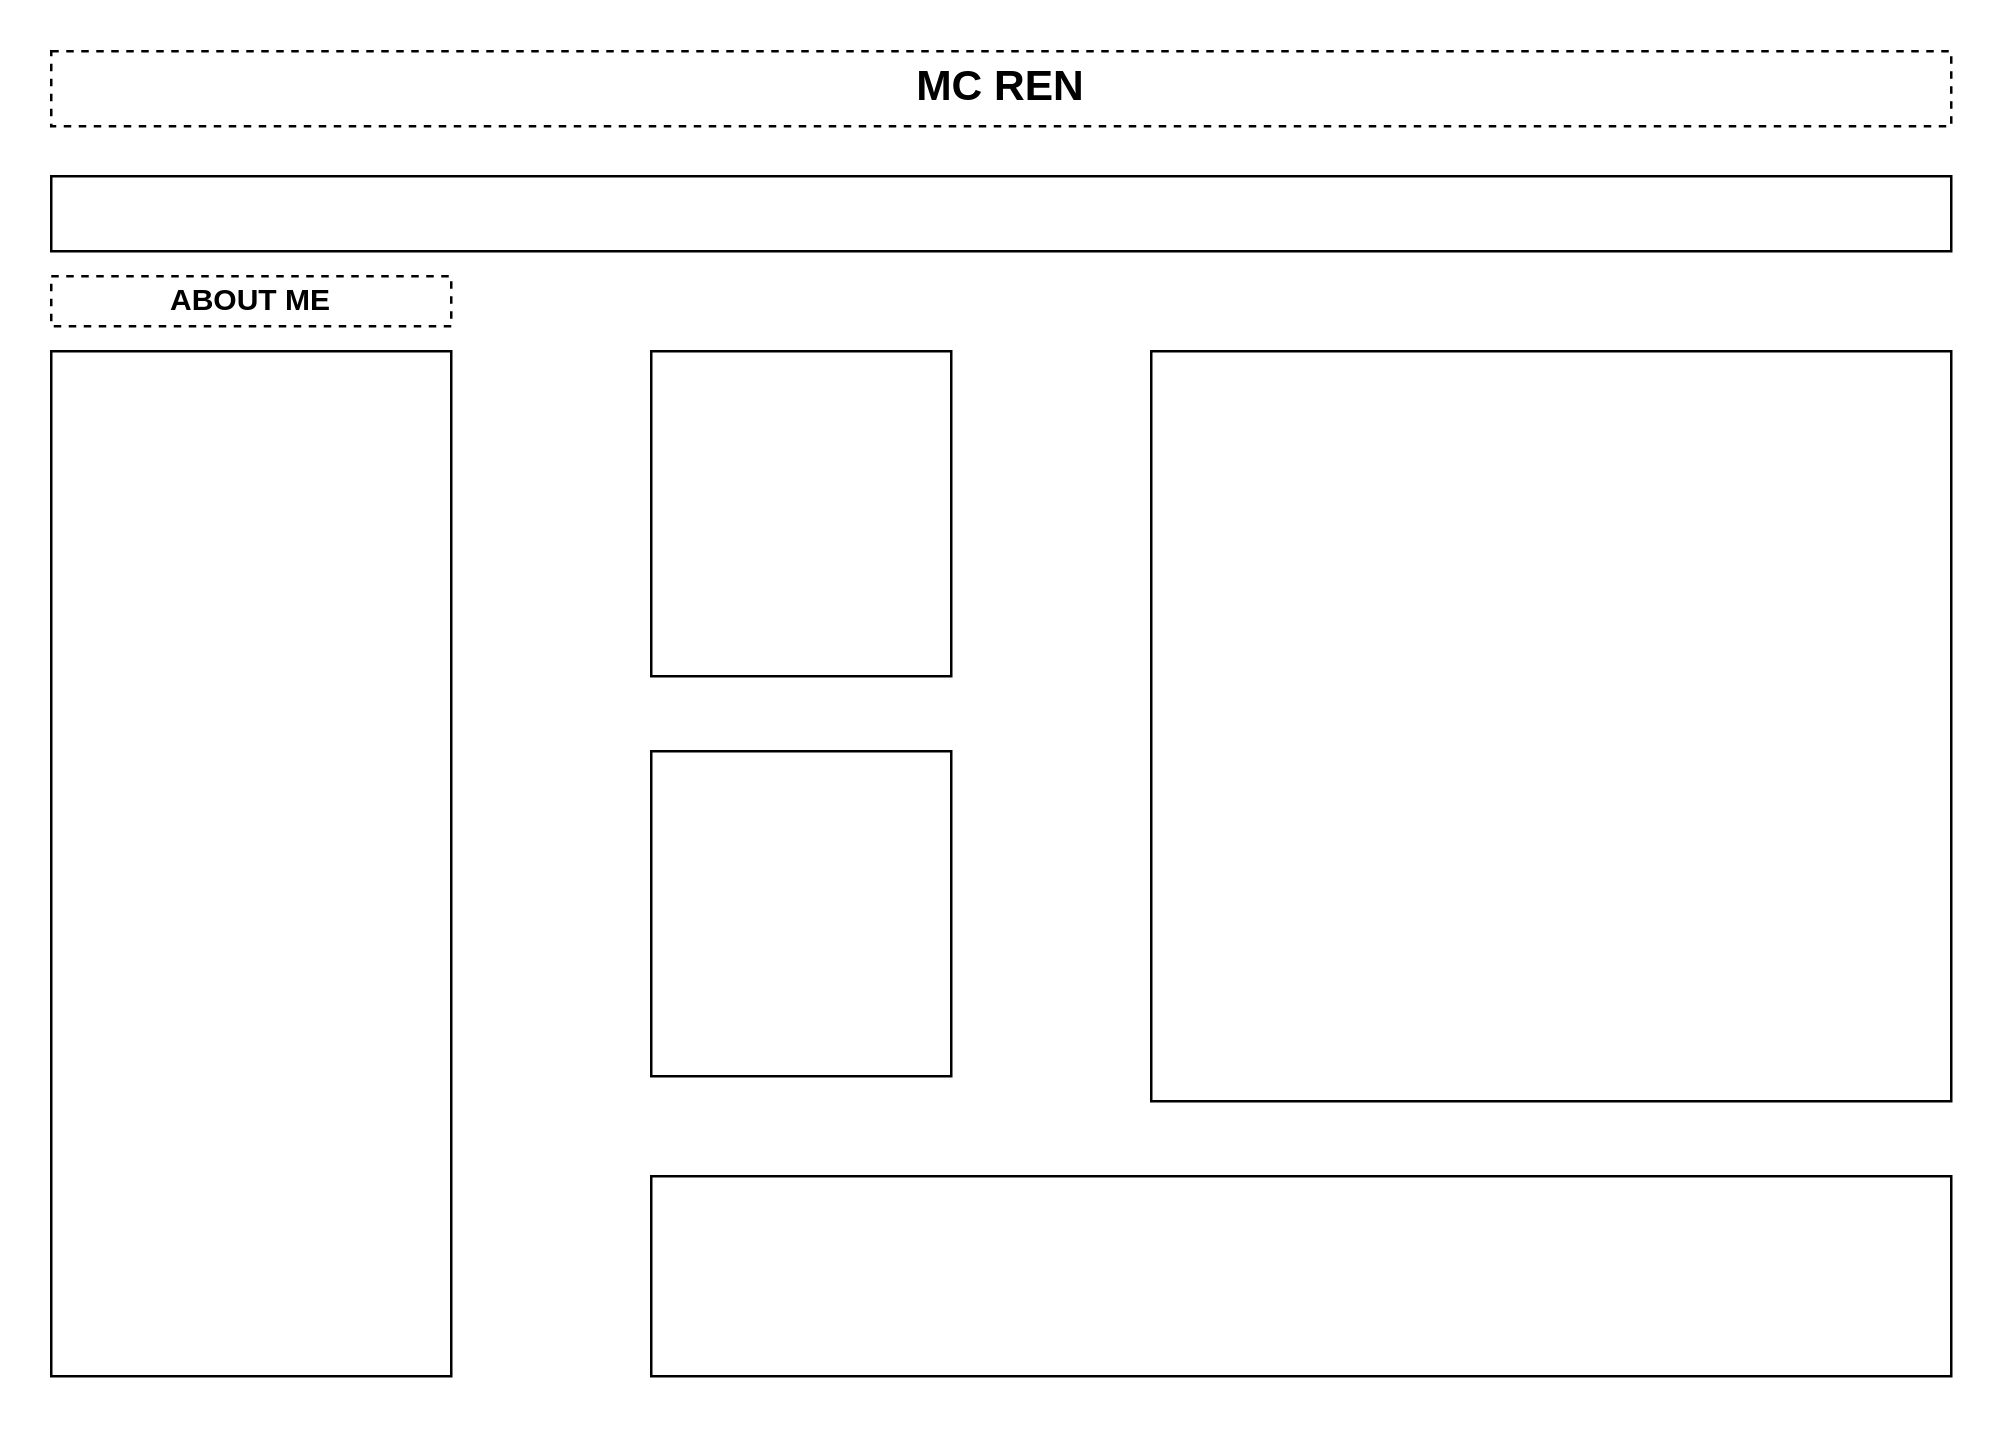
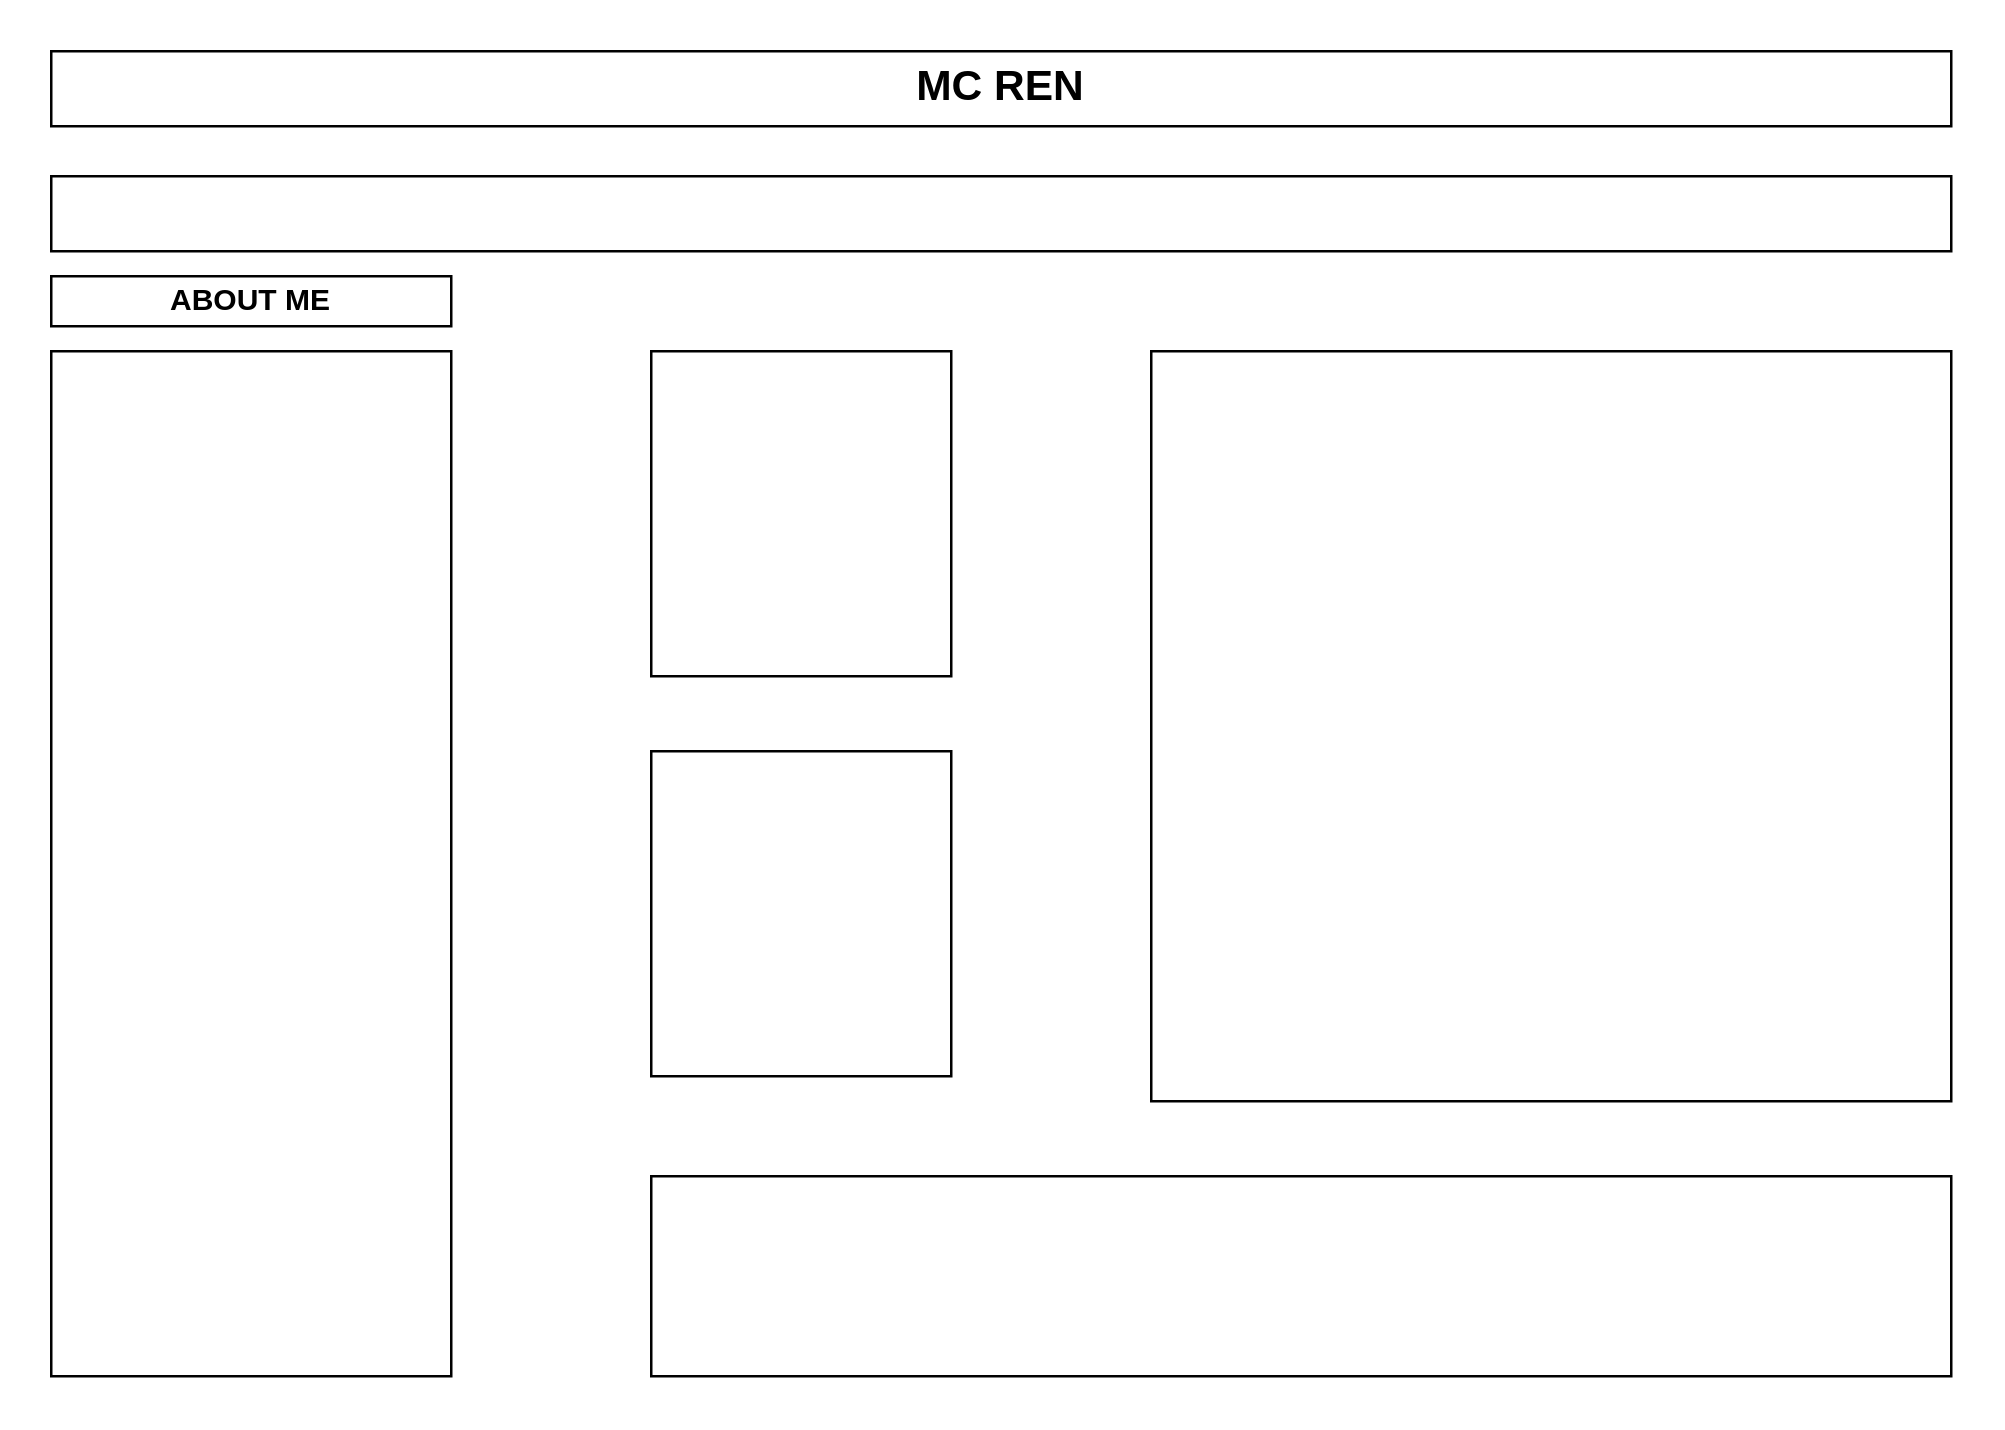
(1001, 89) -> (1001, 89)
(251, 301) -> (251, 301)
